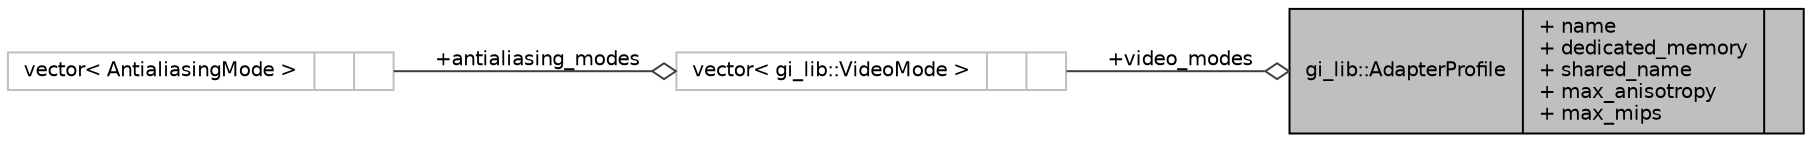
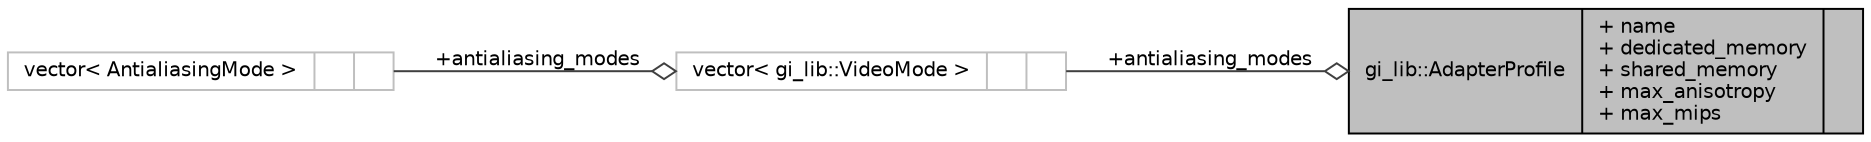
(1178, 60) -> (1207, 60)
(1616, 70) -> (1688, 70)
